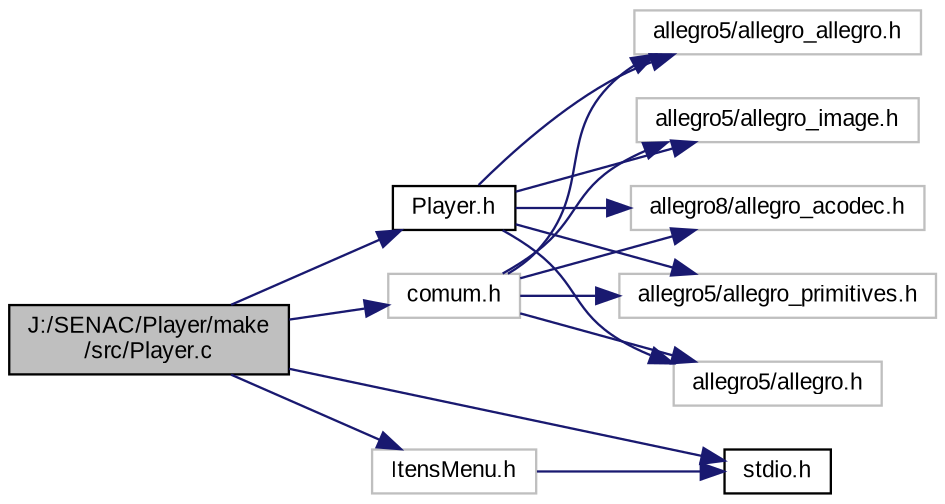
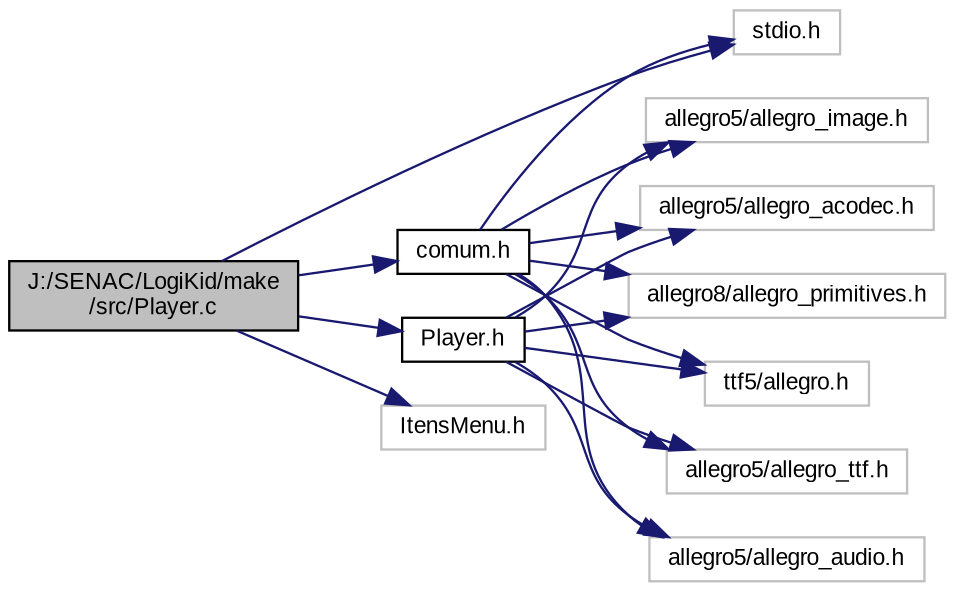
(778, 32) -> (787, 559)
(778, 208) -> (787, 208)
(454, 296) -> (463, 252)
(778, 296) -> (787, 296)
(149, 340) -> (154, 296)
(778, 384) -> (787, 384)
(619, 471) -> (578, 115)
(778, 471) -> (787, 32)
none -> (787, 471)
